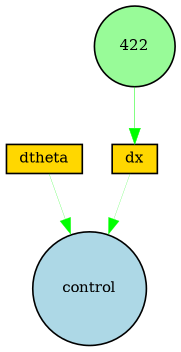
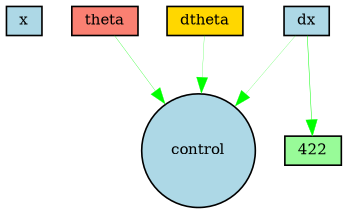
none -> (24, 21)
none -> (105, 21)
(135, 46) -> (313, 151)
(135, 107) -> (309, 78)
(135, 159) -> (307, 21)
